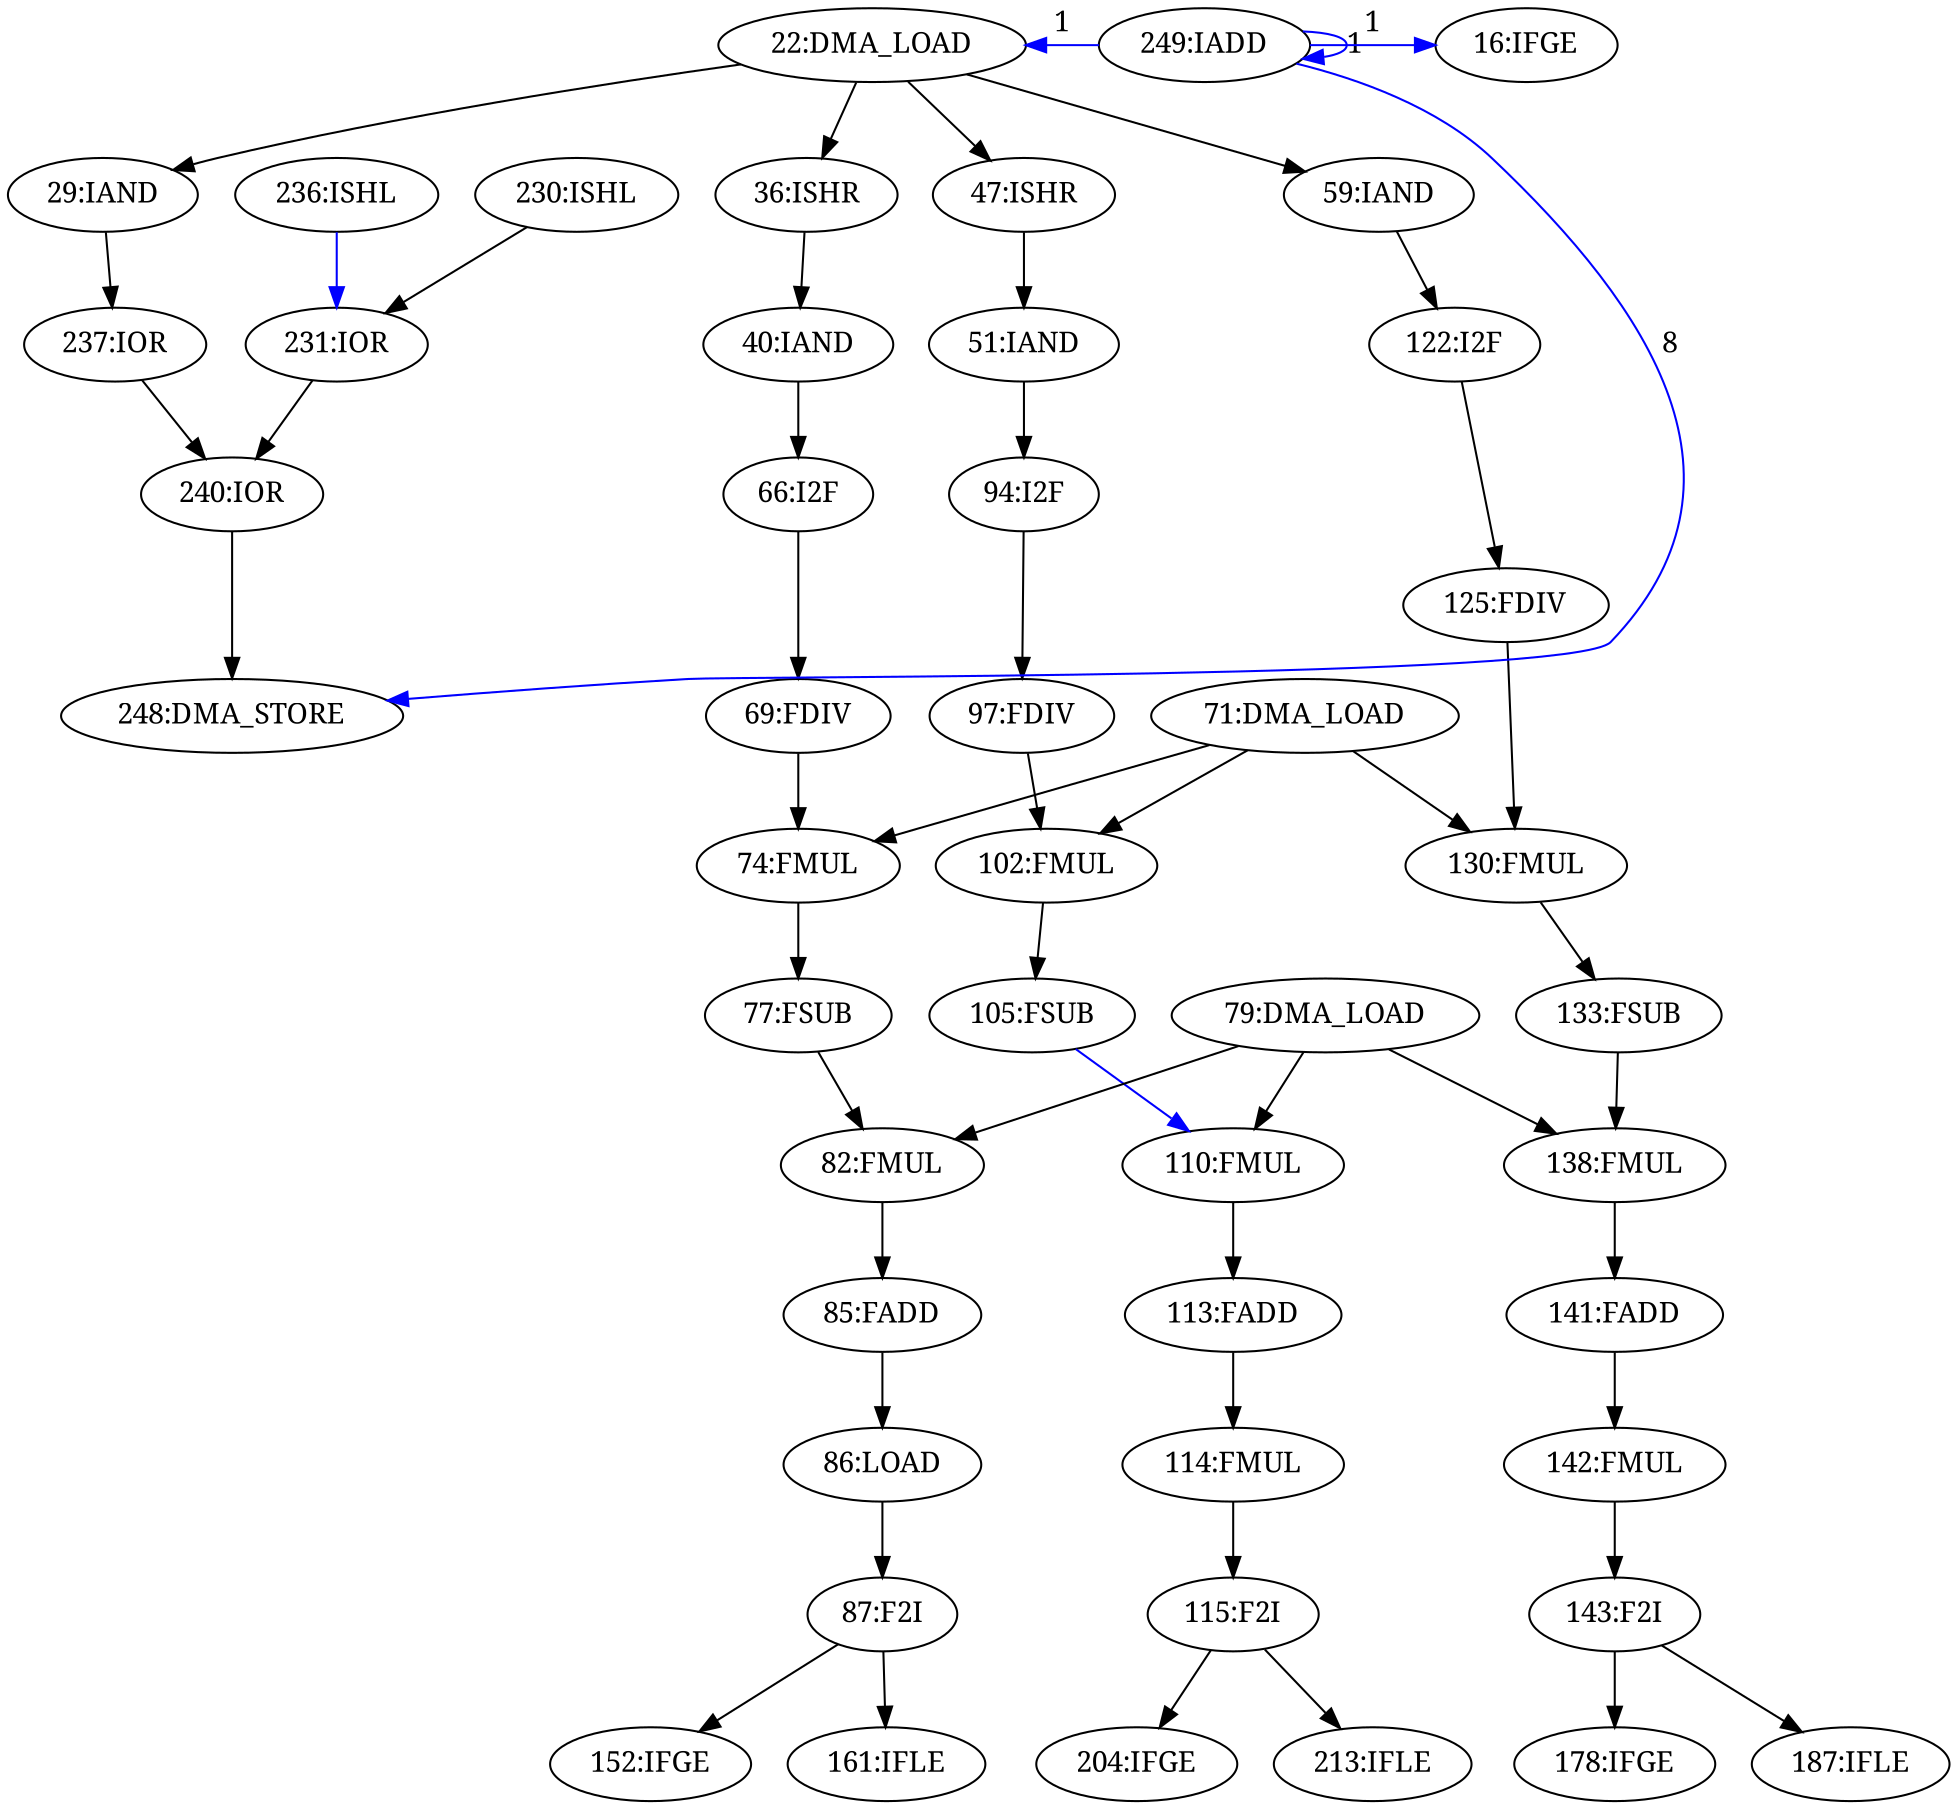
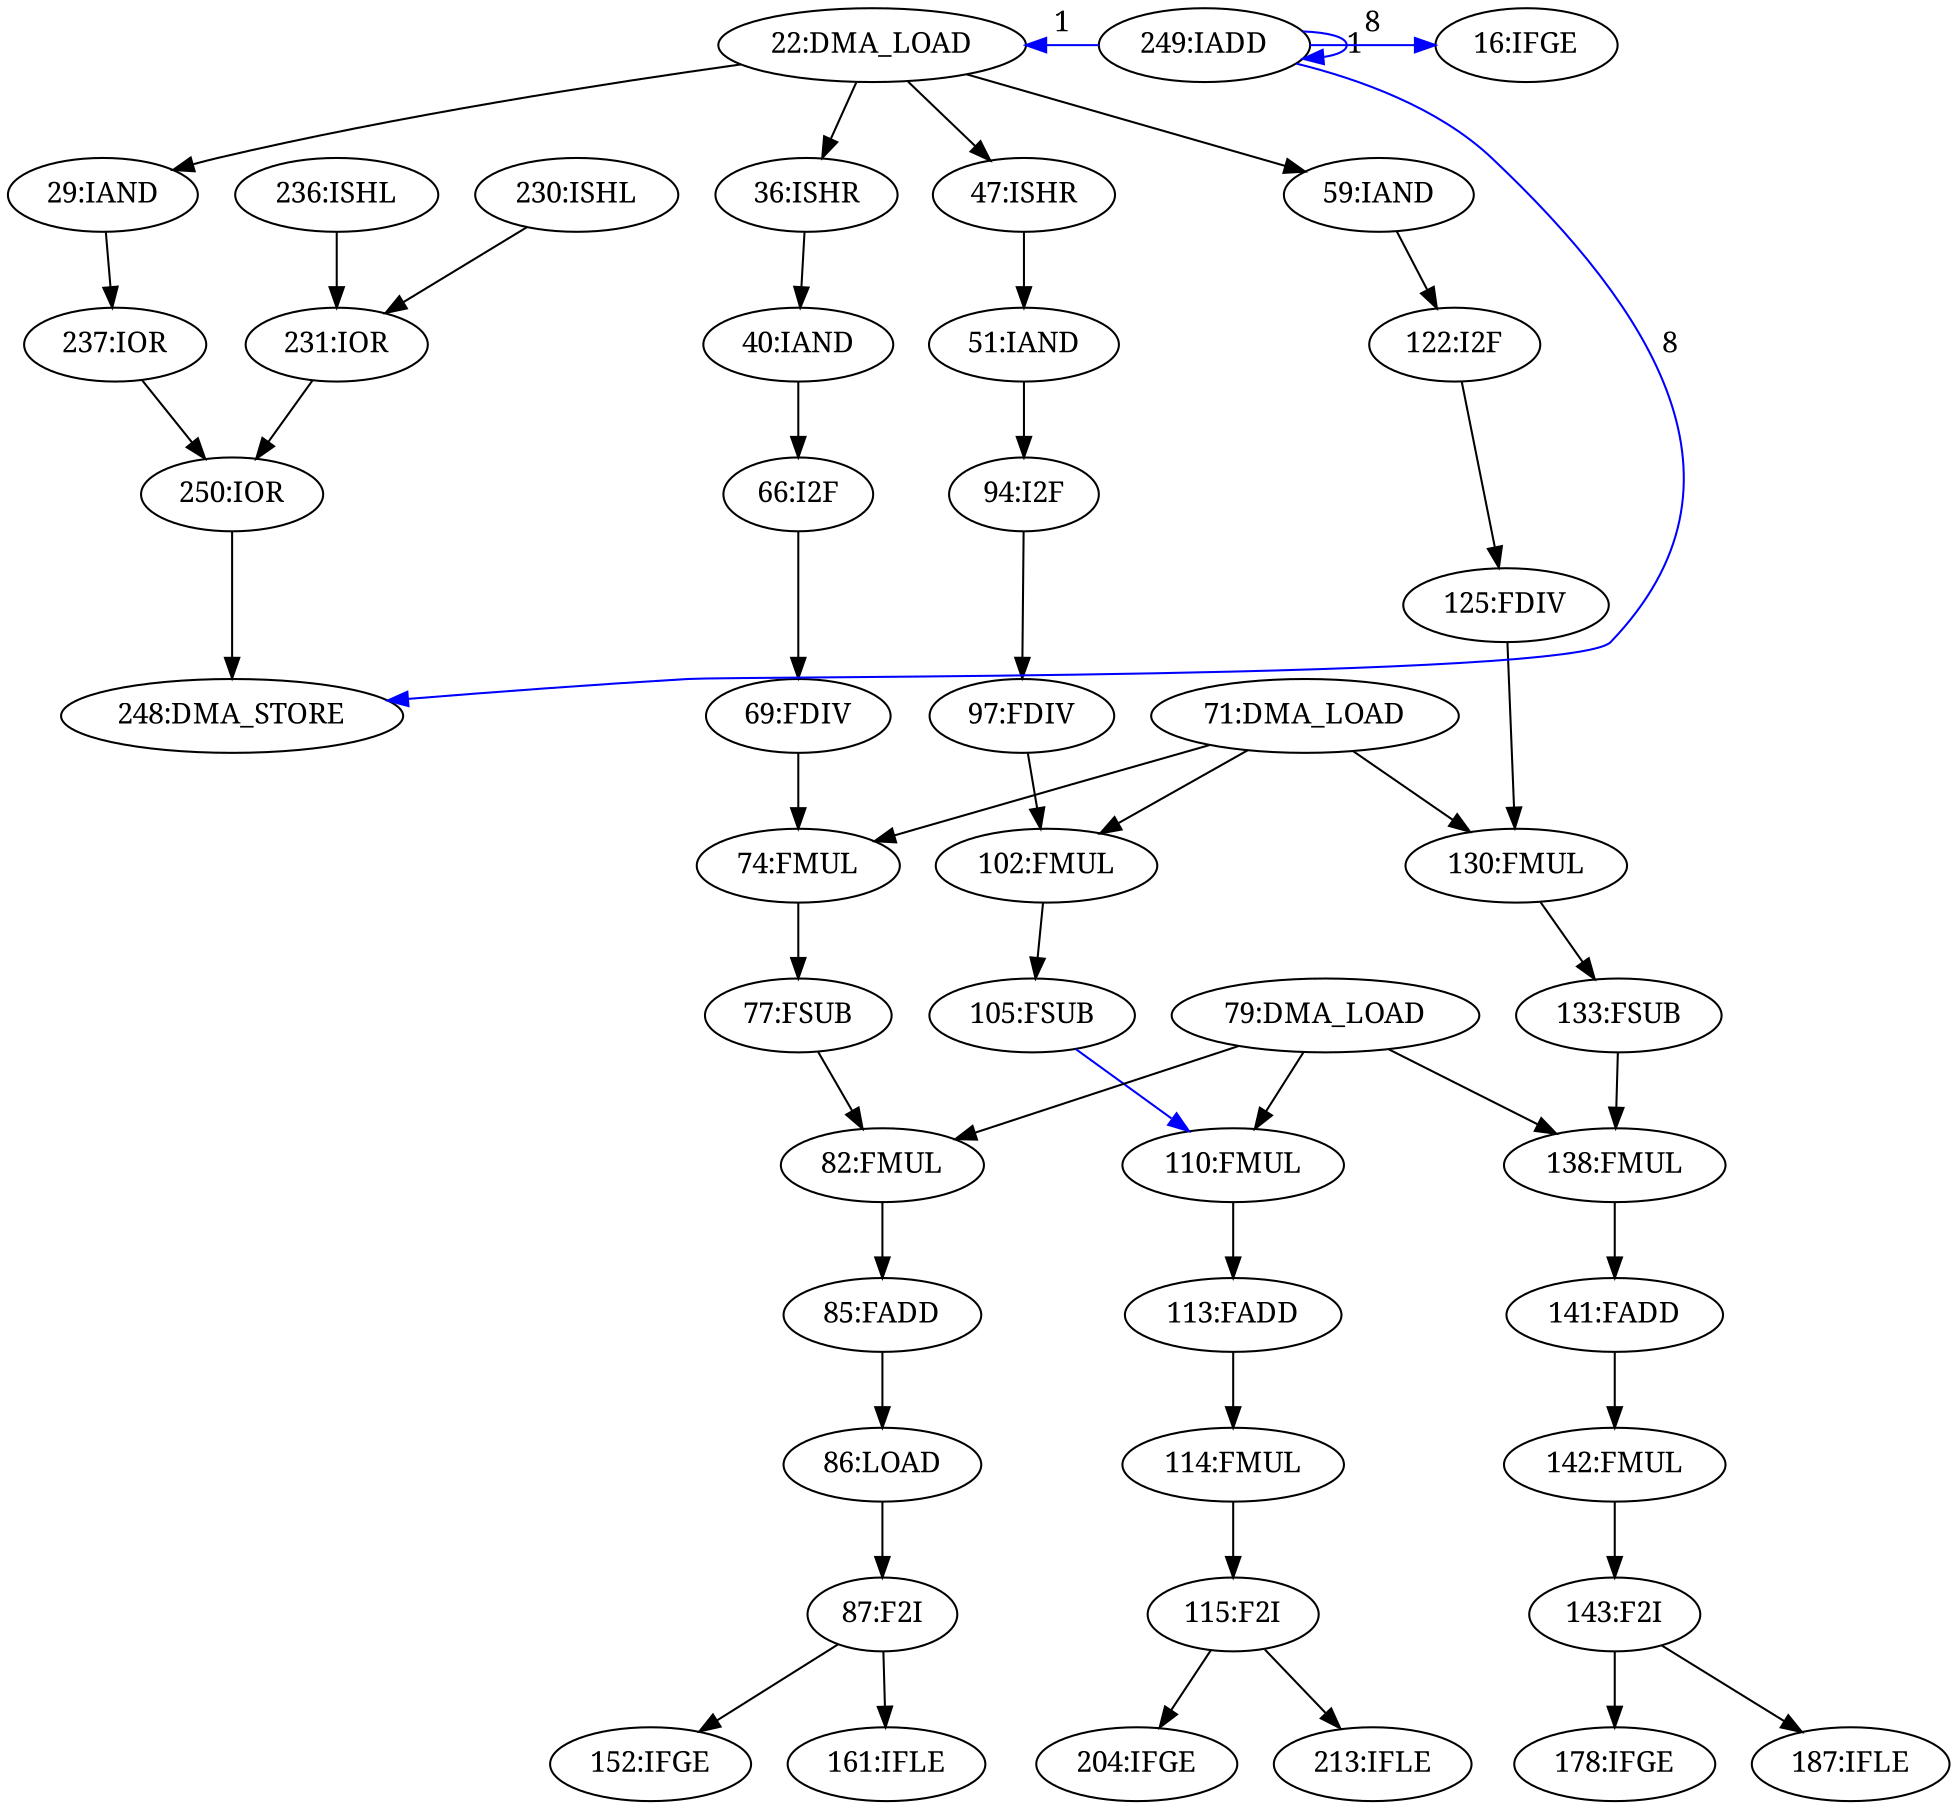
(1373, 24) -> (1373, 24)
(337, 260) -> (337, 260)
(232, 494) -> (232, 494)
